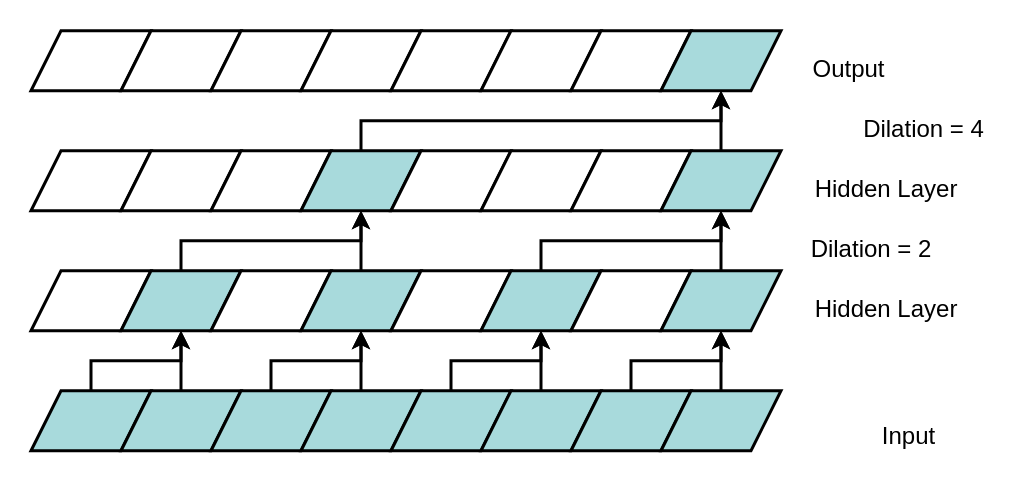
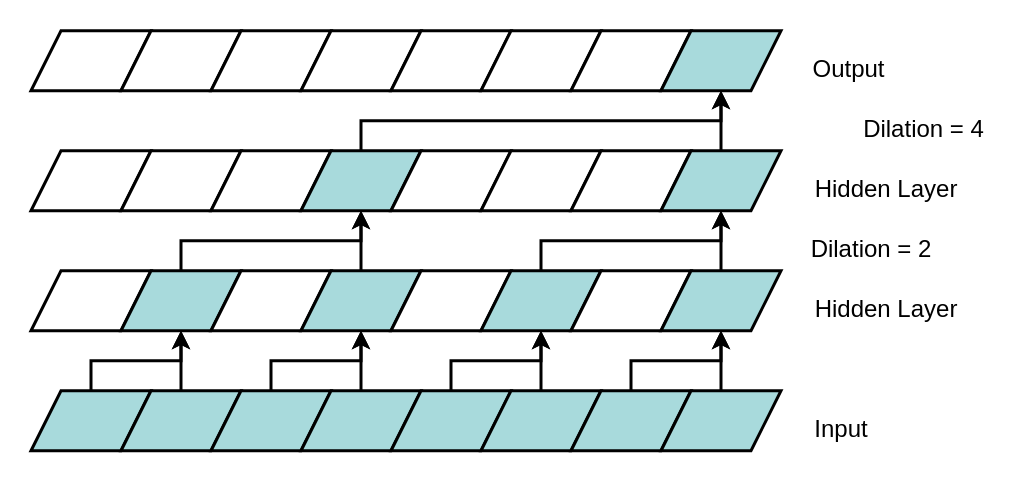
(908, 436) -> (841, 428)
